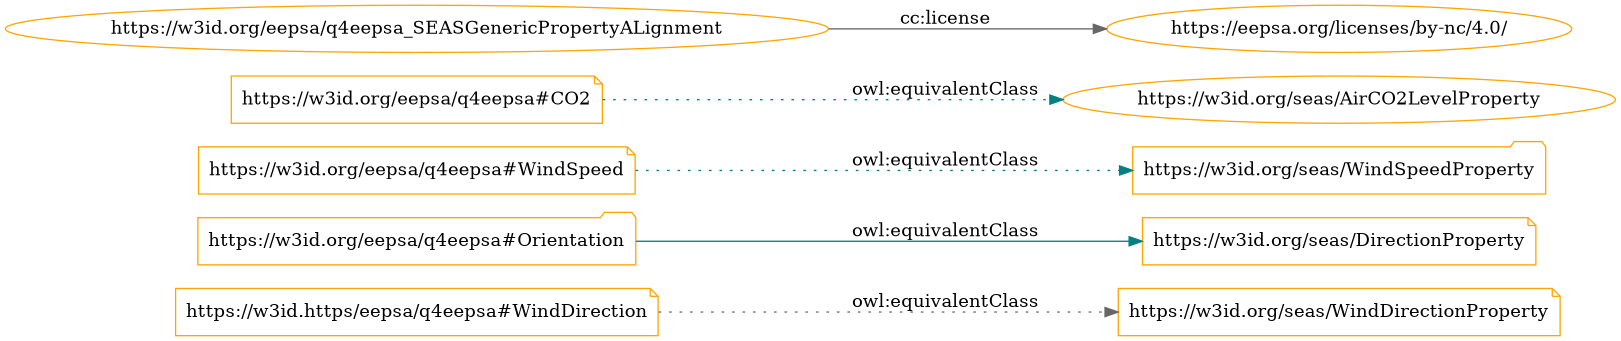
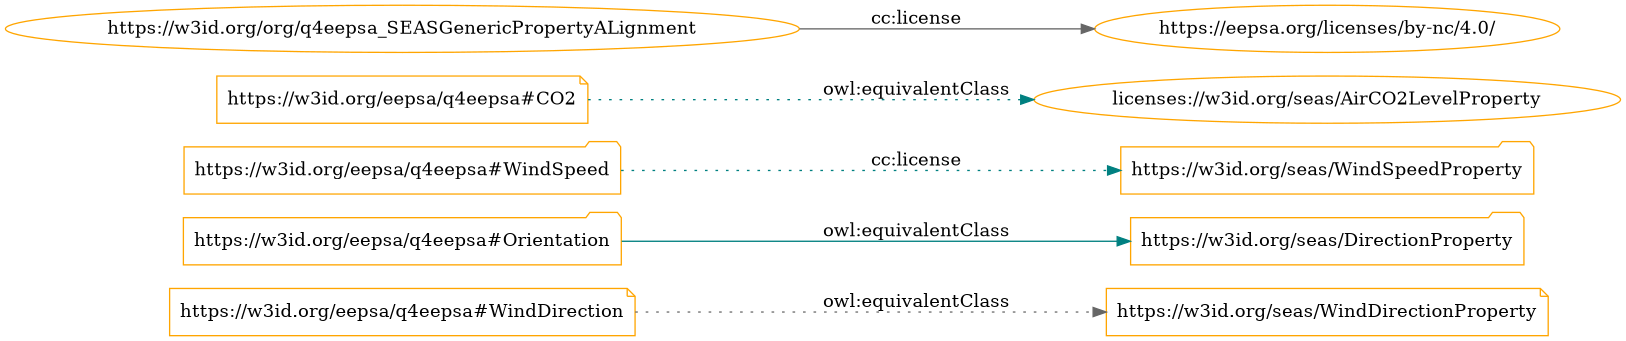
(417, 29) -> (402, 29)
(1339, 100) -> (1327, 100)
(946, 161) -> (917, 161)
(417, 170) -> (402, 170)
(1339, 241) -> (1327, 241)
(417, 312) -> (402, 312)
